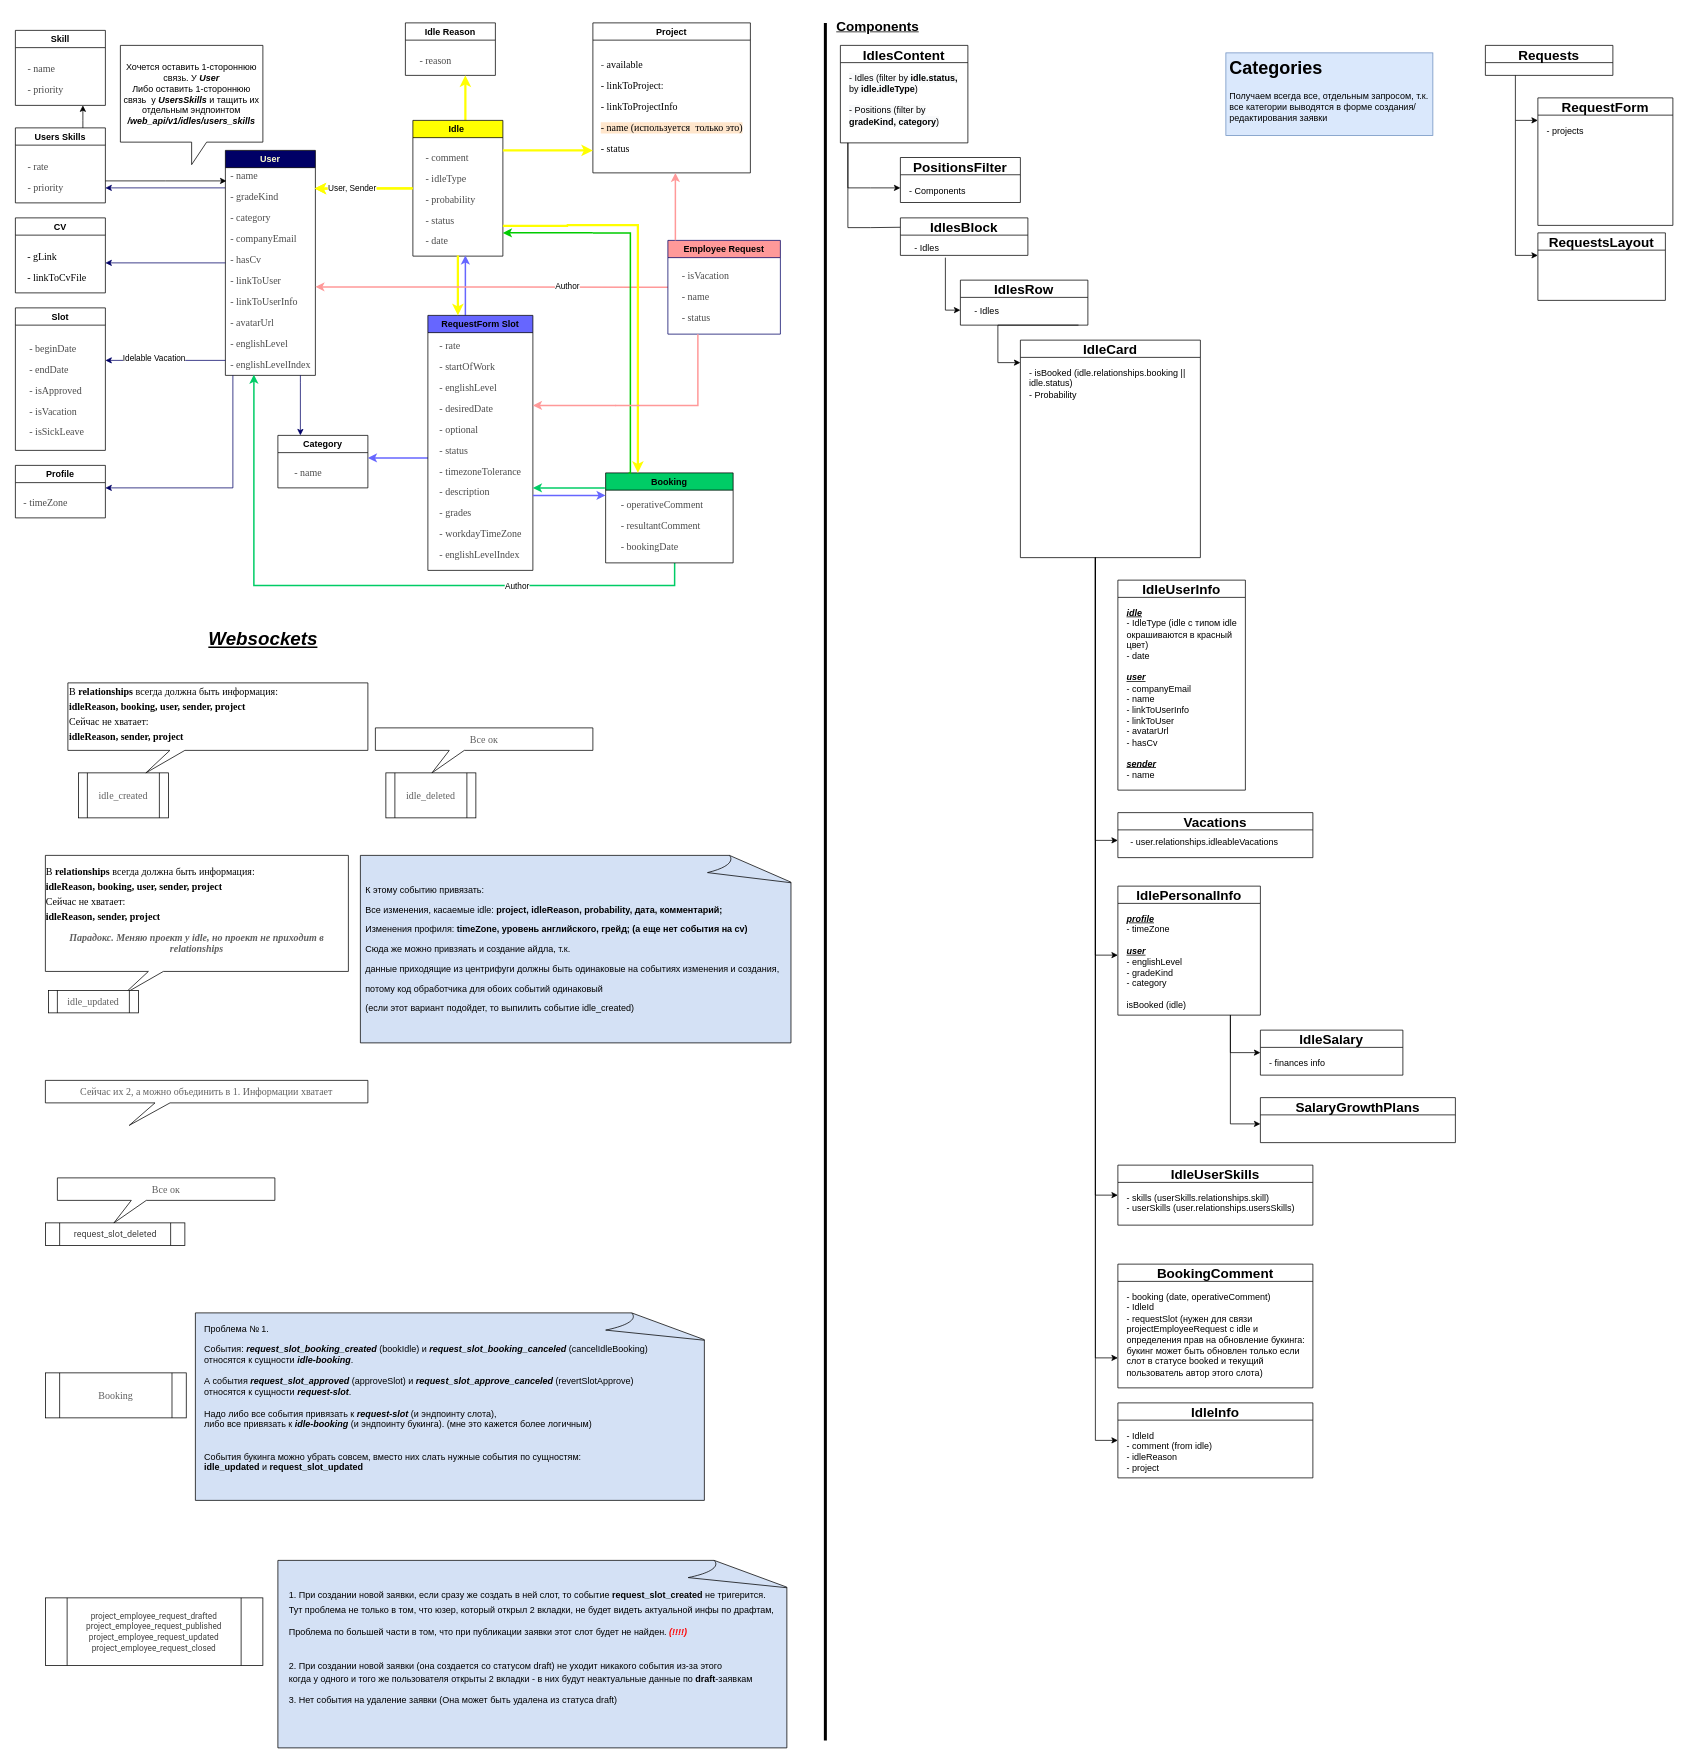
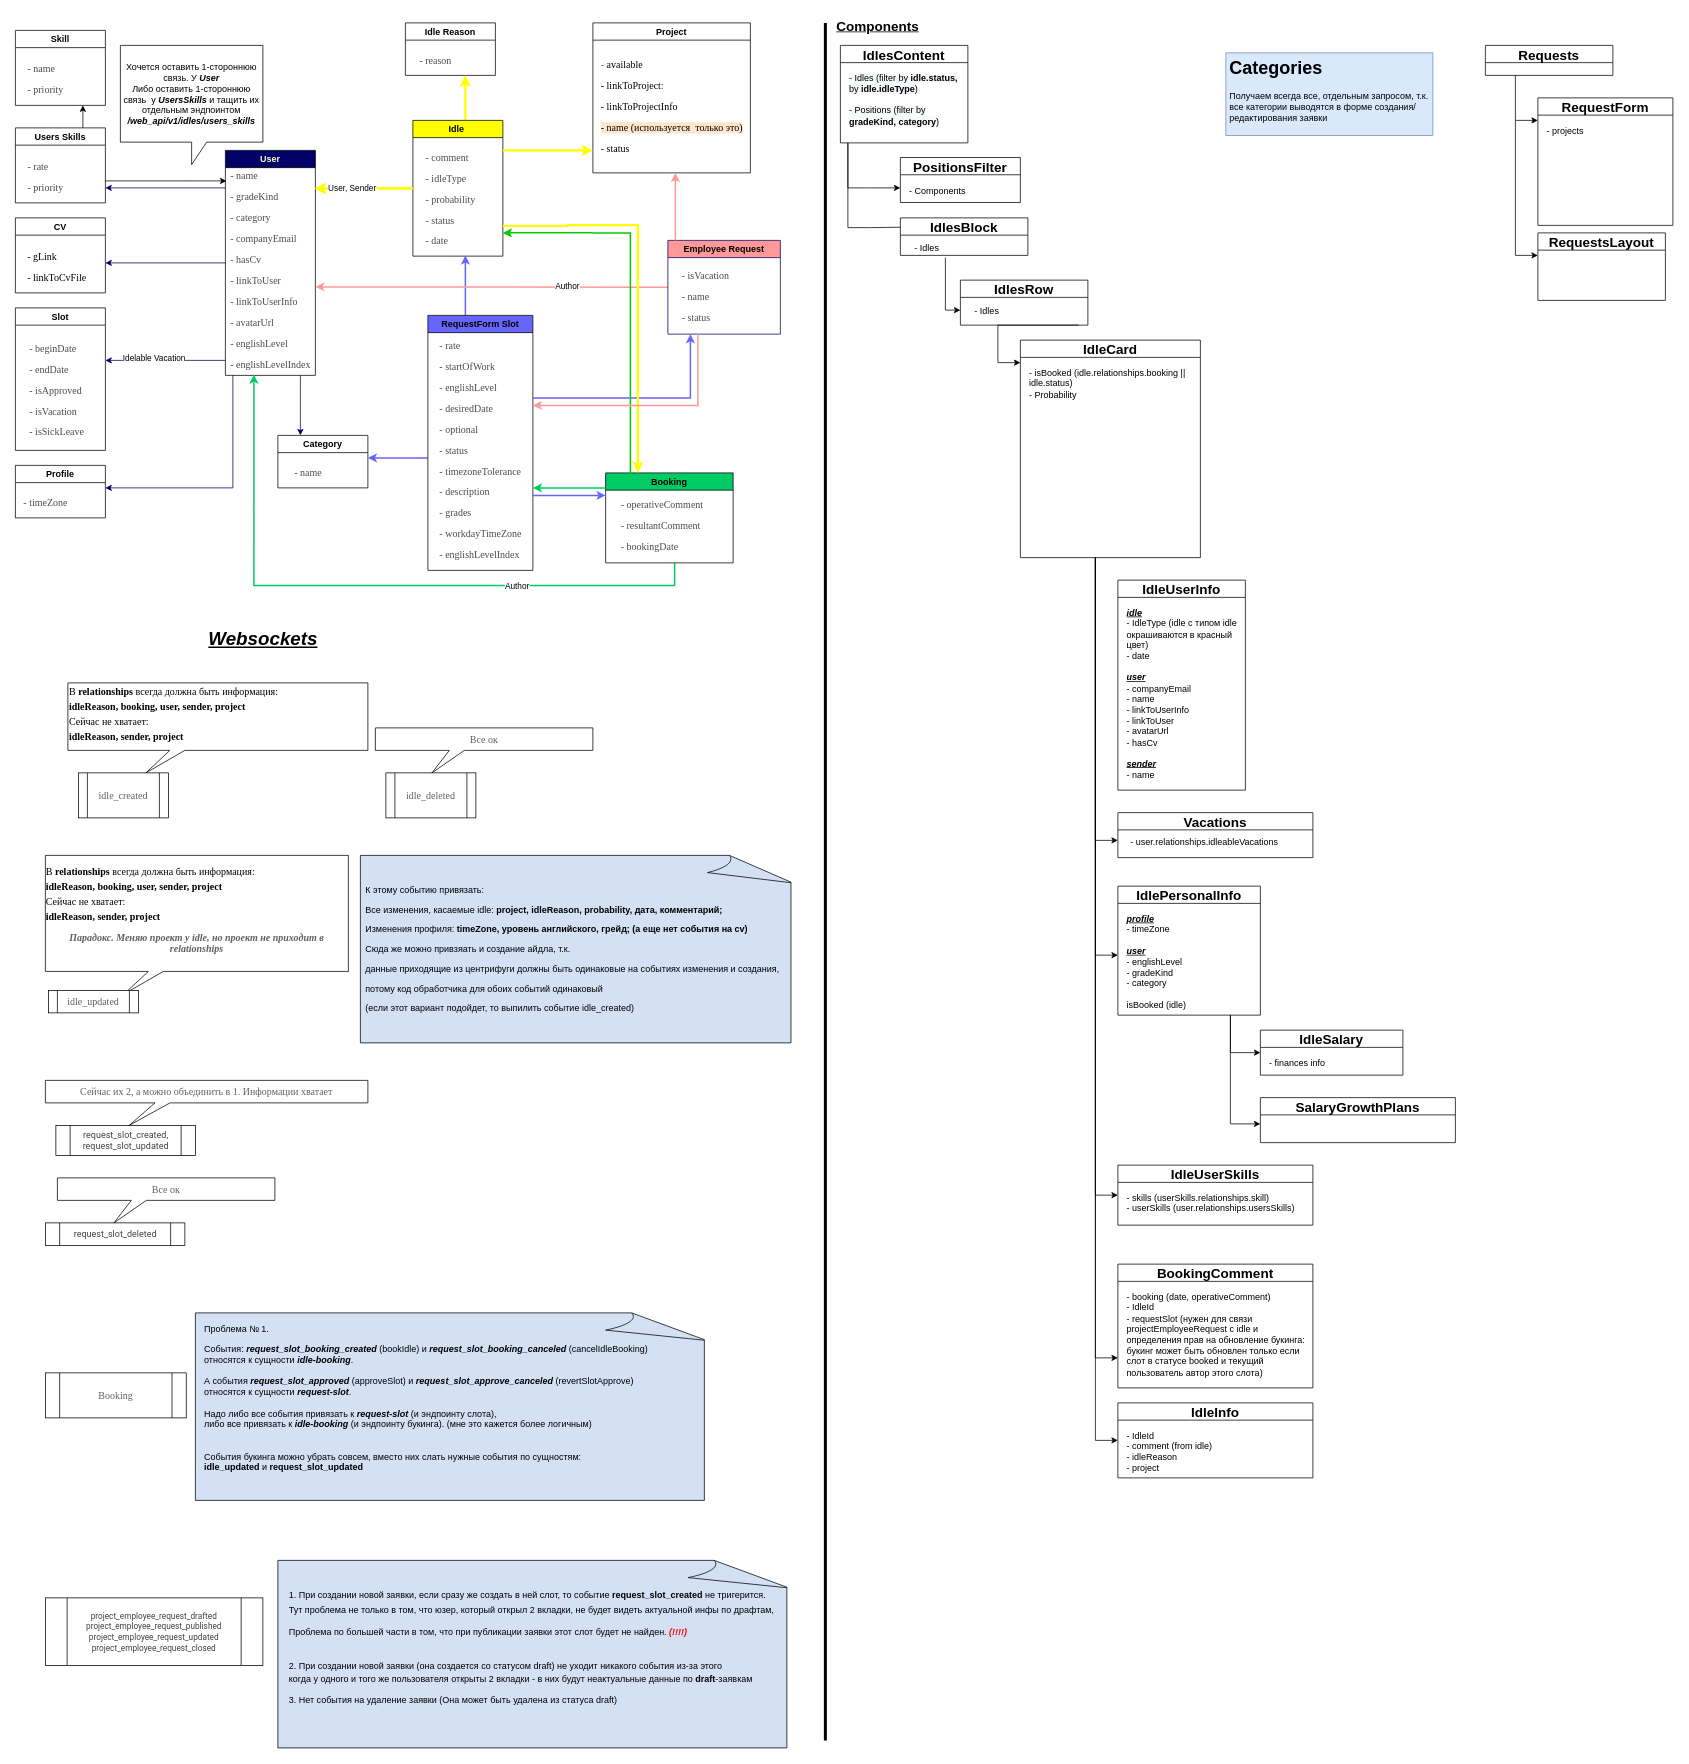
(458, 283) -> none
none -> (640, 398)
none -> (126, 1140)
